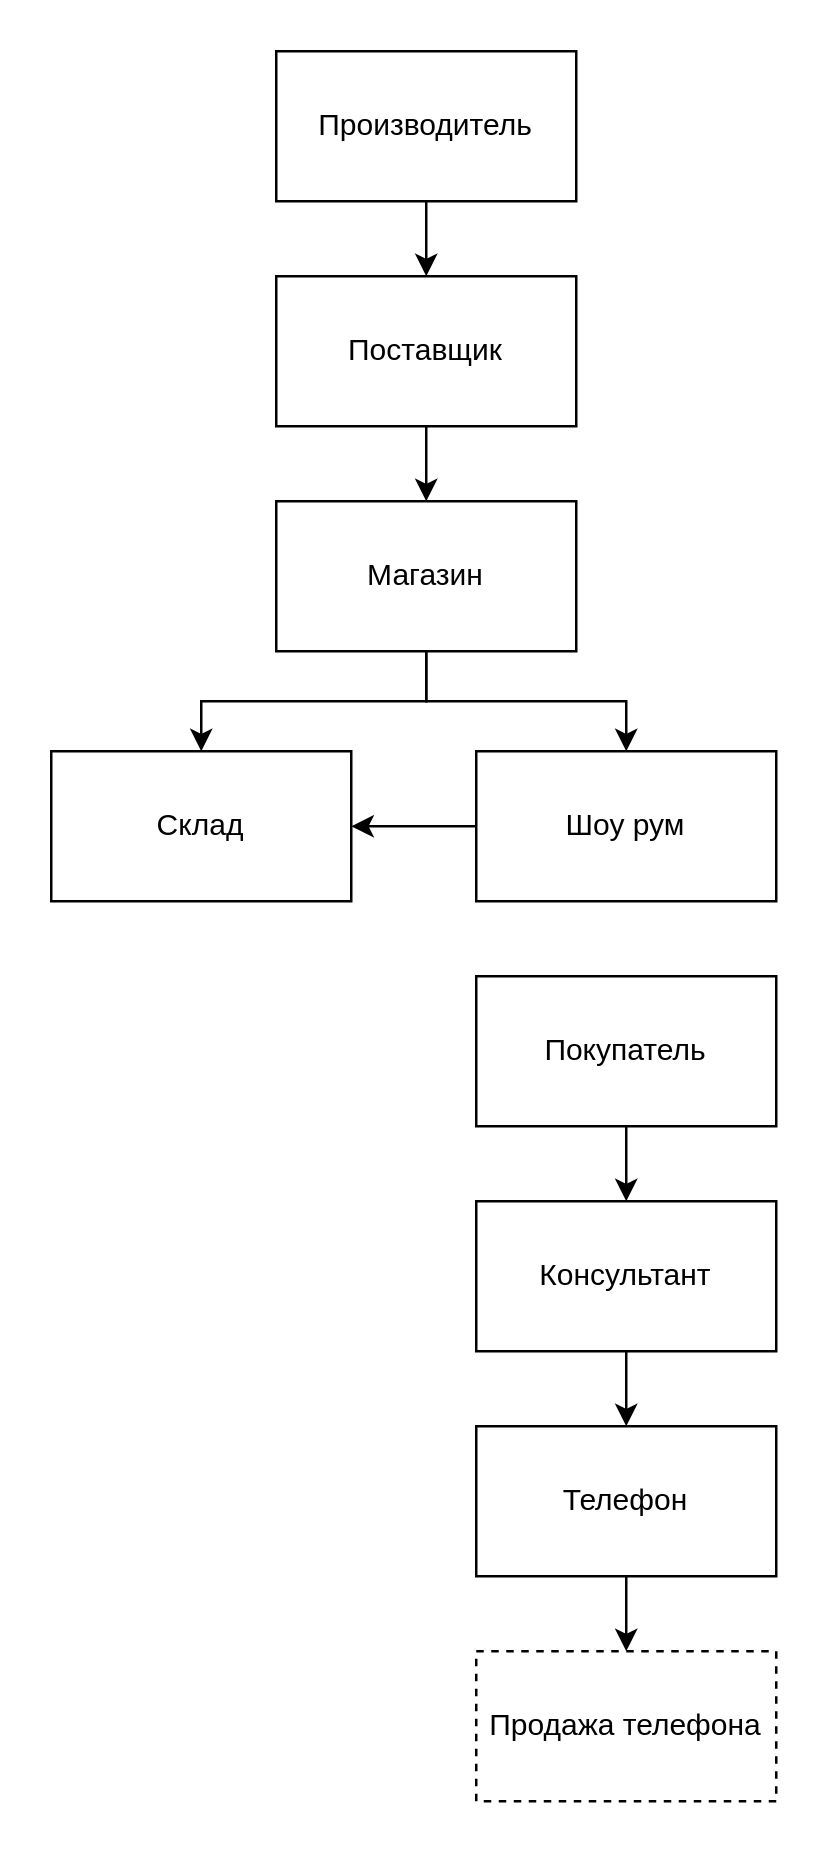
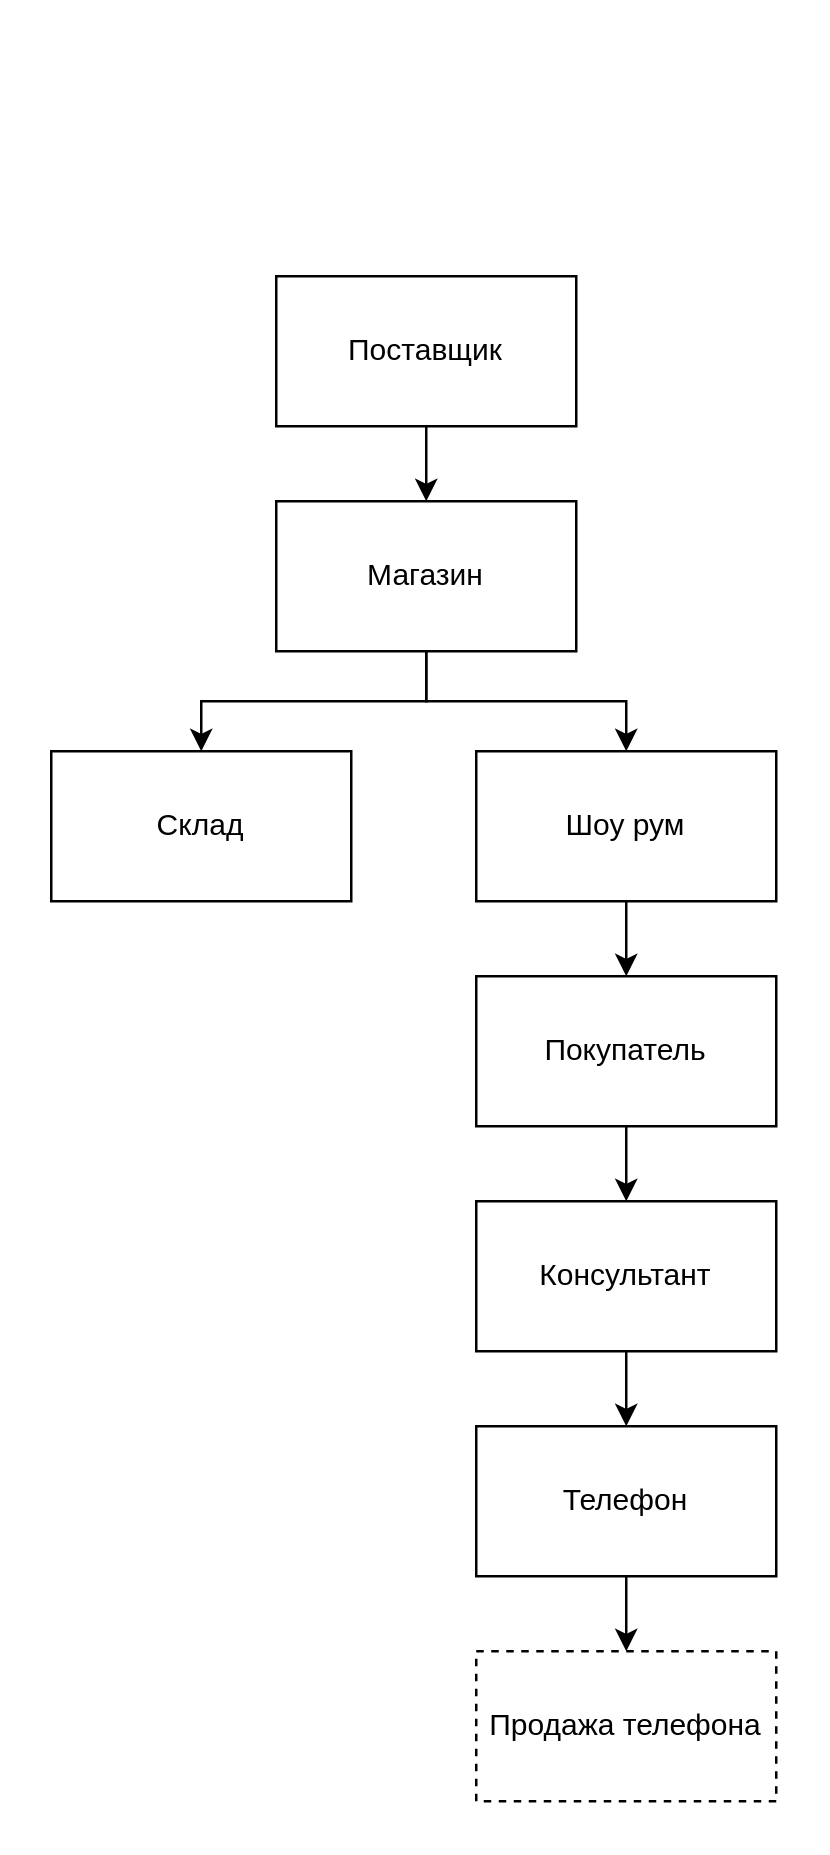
(426, 126) -> none
(426, 247) -> none
(422, 826) -> (626, 947)
